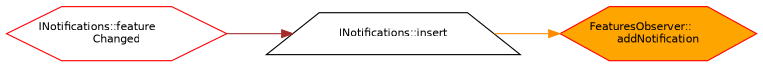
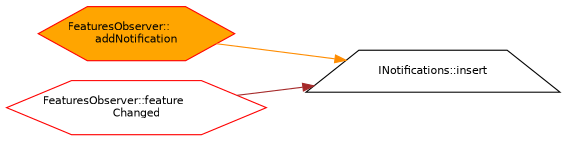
(117, 34) -> (136, 108)
(521, 34) -> (276, 51)
